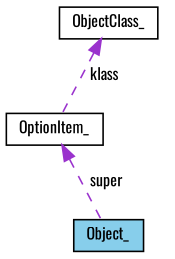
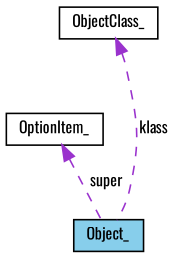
(78, 83) -> (137, 138)
